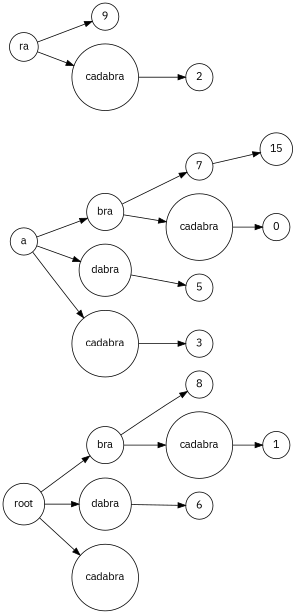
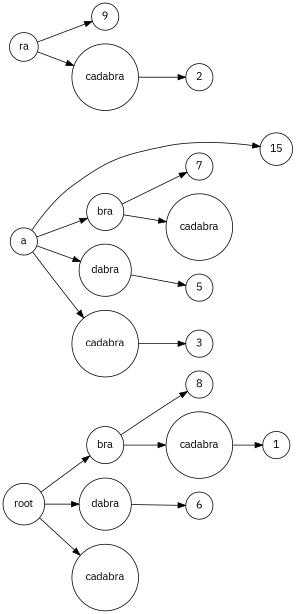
(233, 159) -> (129, 155)
(276, 227) -> none
